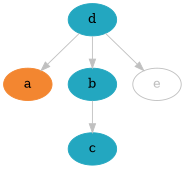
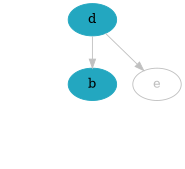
(28, 84) -> none
(92, 149) -> none
